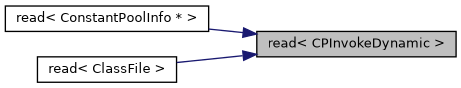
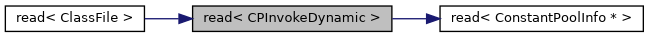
(226, 31) -> (409, 19)
